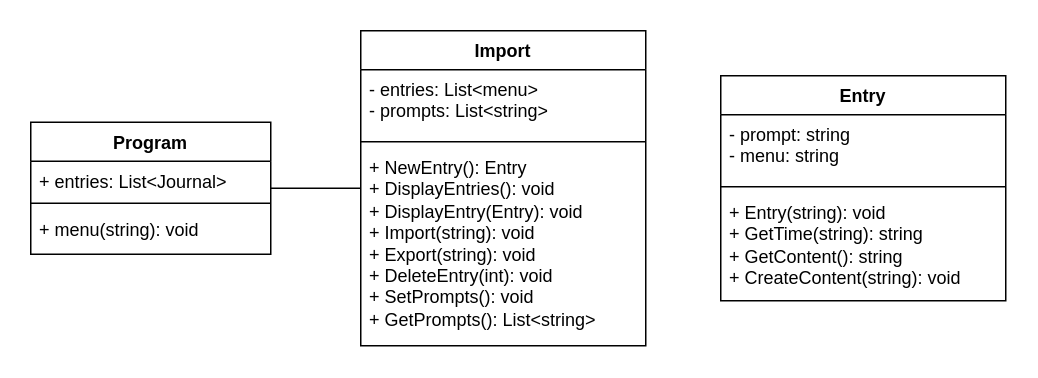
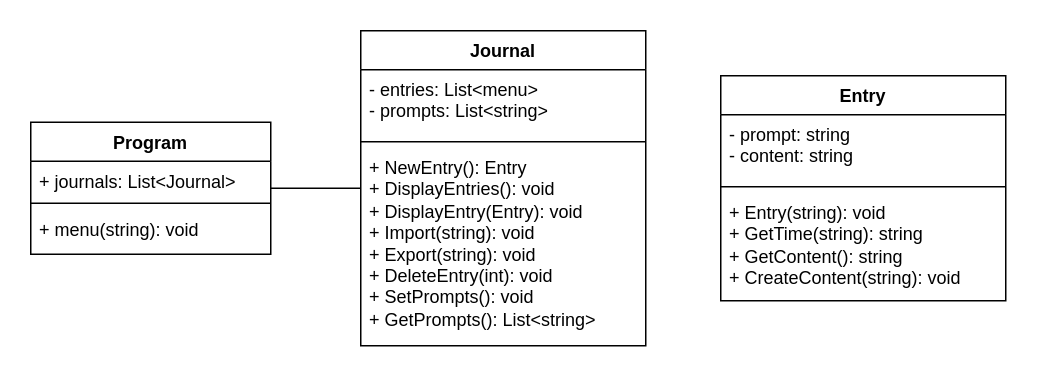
(503, 52) -> (503, 52)
(801, 147) -> (806, 147)
(147, 183) -> (152, 183)
